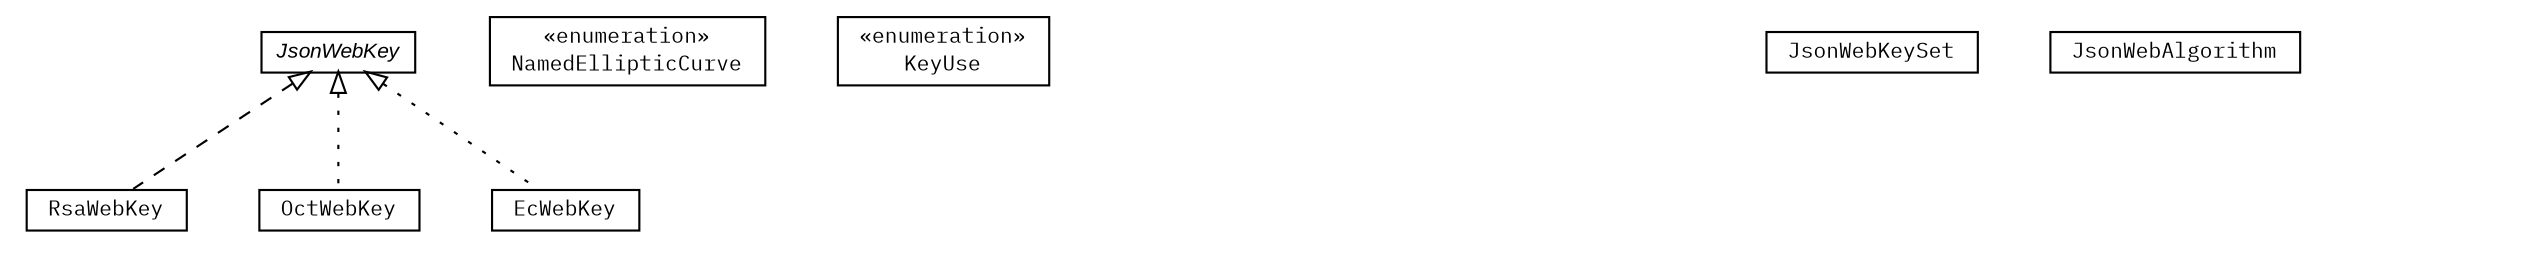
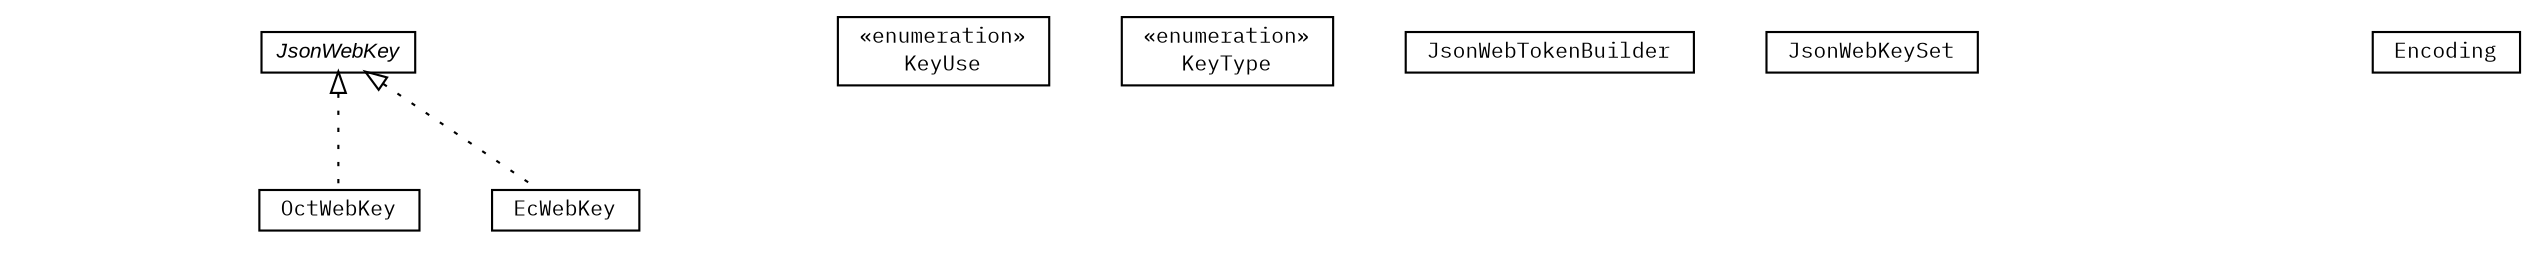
(627, 51) -> none
none -> (1226, 51)
none -> (1549, 51)
(2174, 51) -> none
none -> (2445, 51)
(106, 209) -> none
